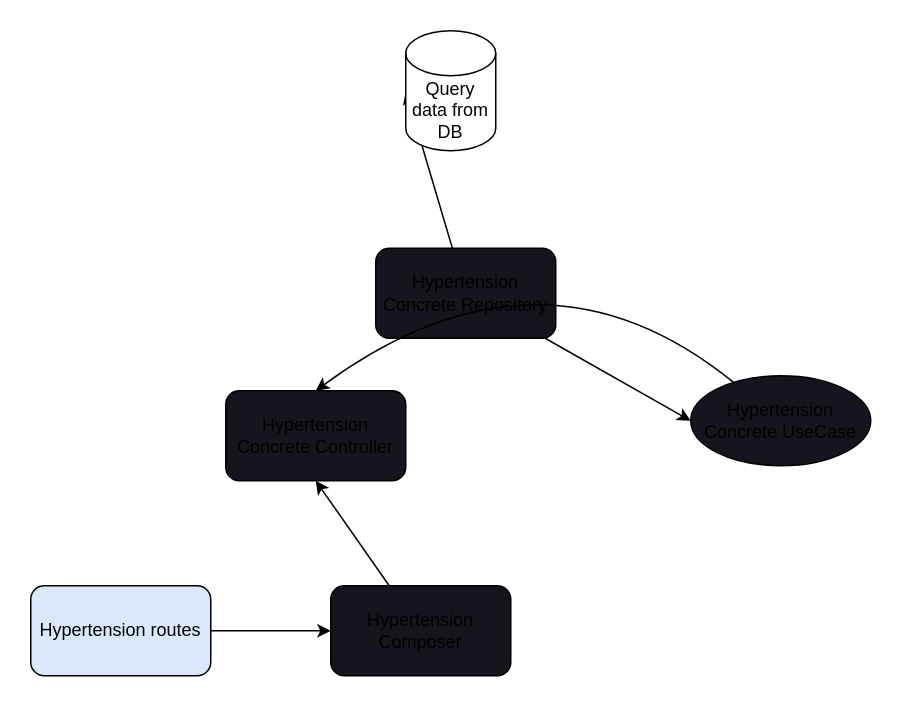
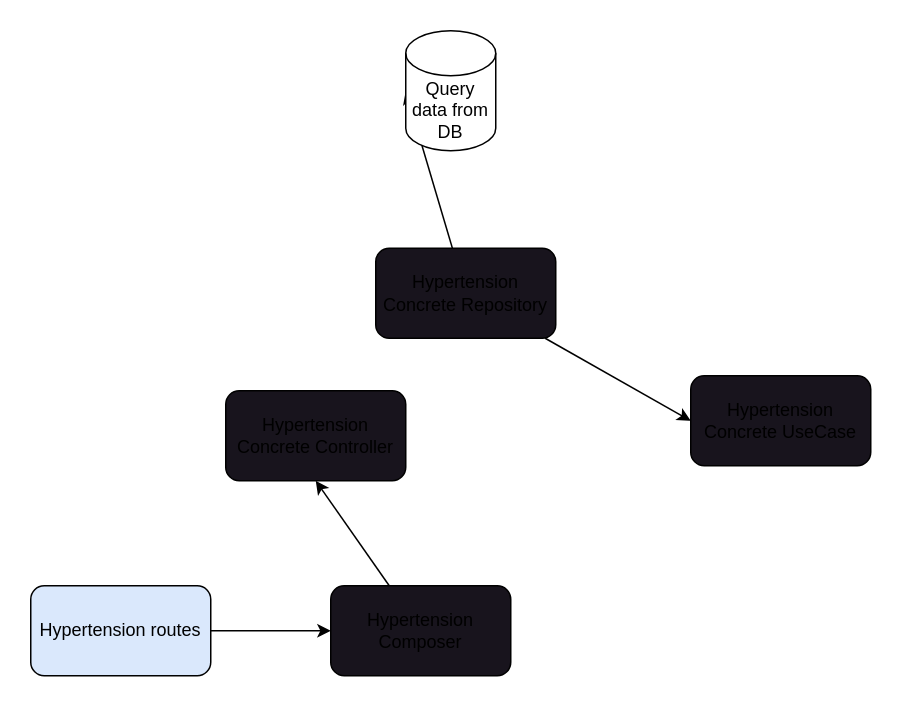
(650, 330) -> none
(781, 421) -> (781, 421)
